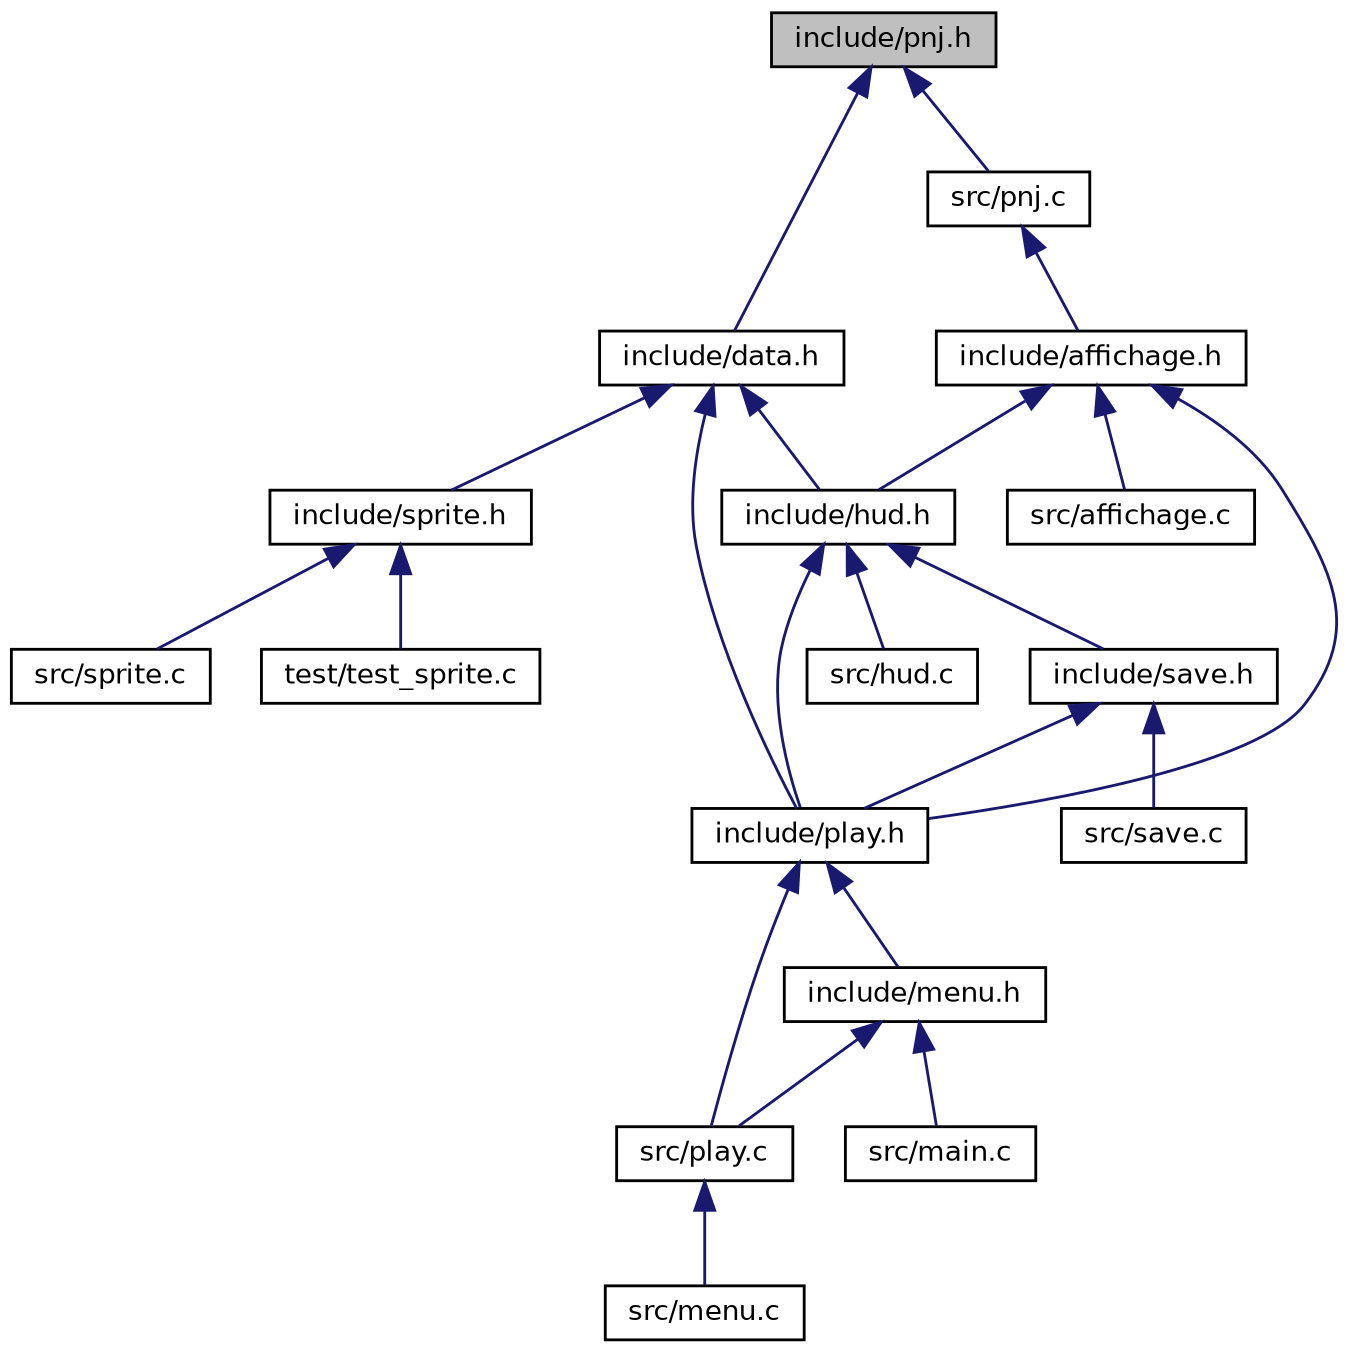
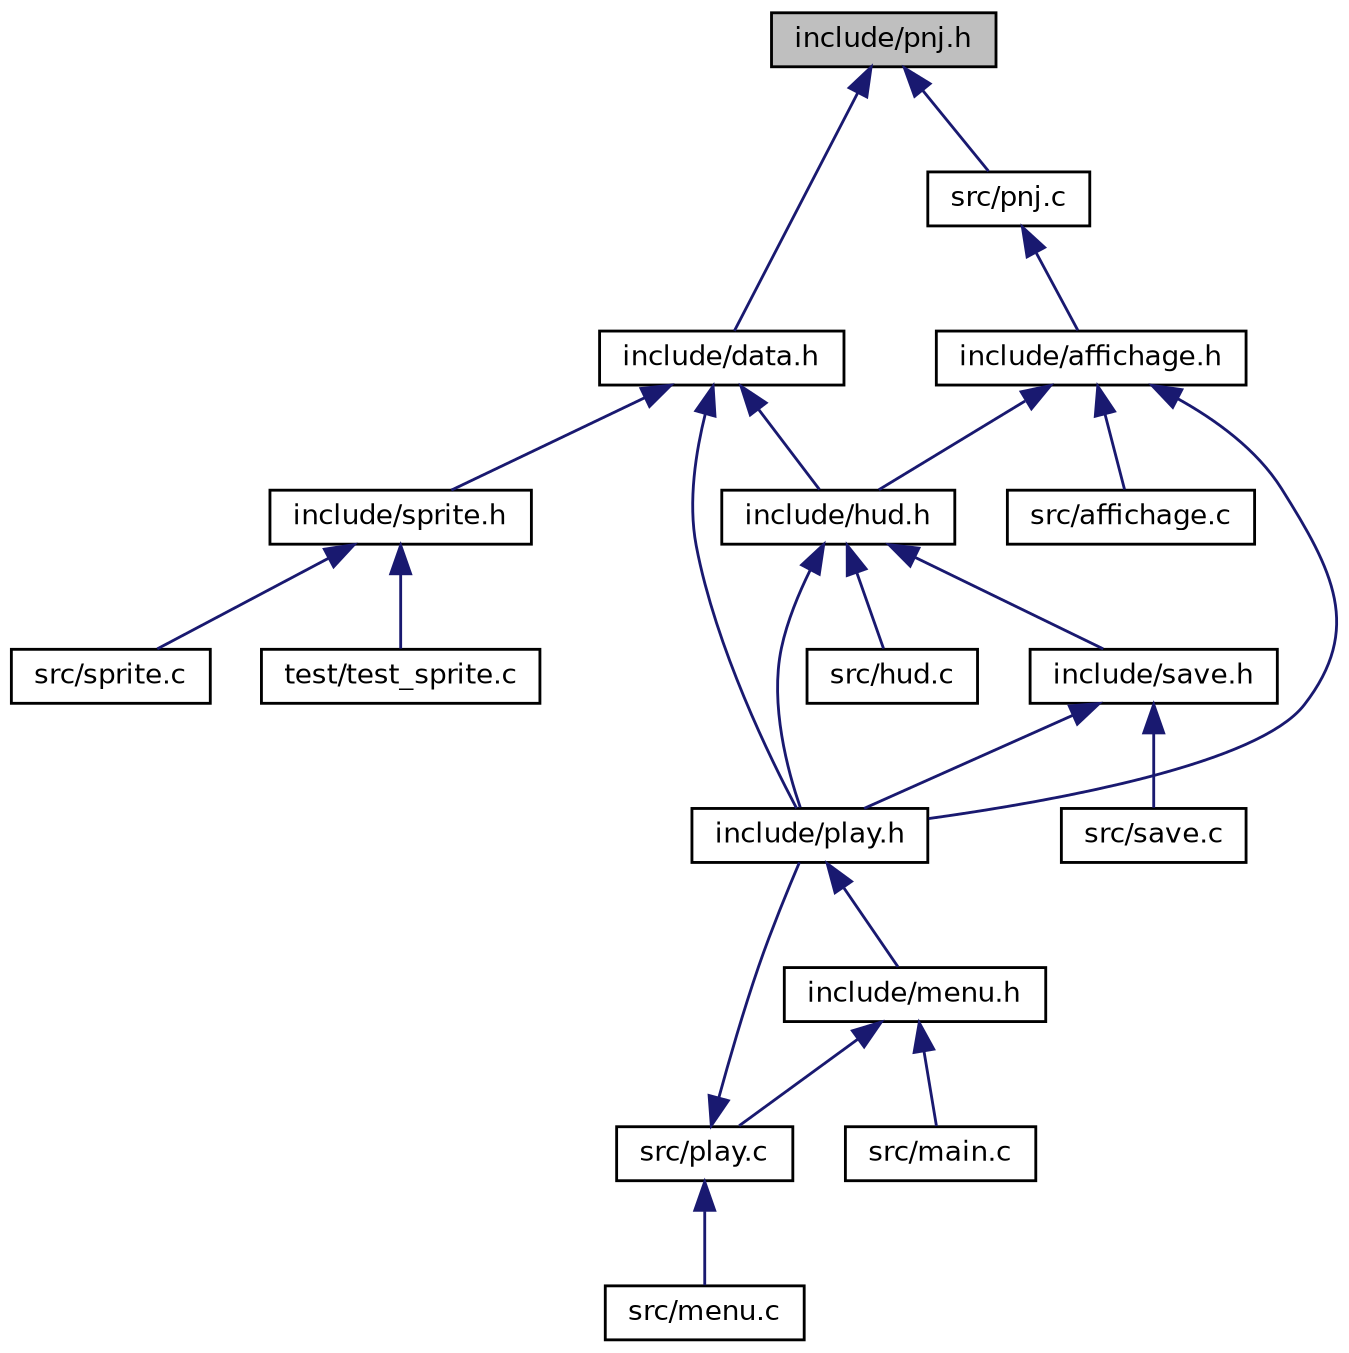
(746, 1006) -> (754, 979)
